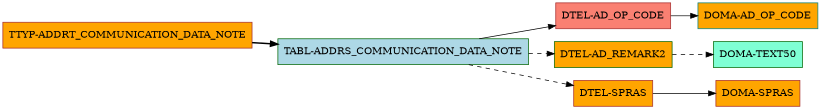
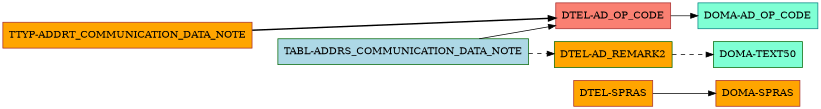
(758, 16) -> (758, 16)
(261, 43) -> (400, 24)
(518, 74) -> none
